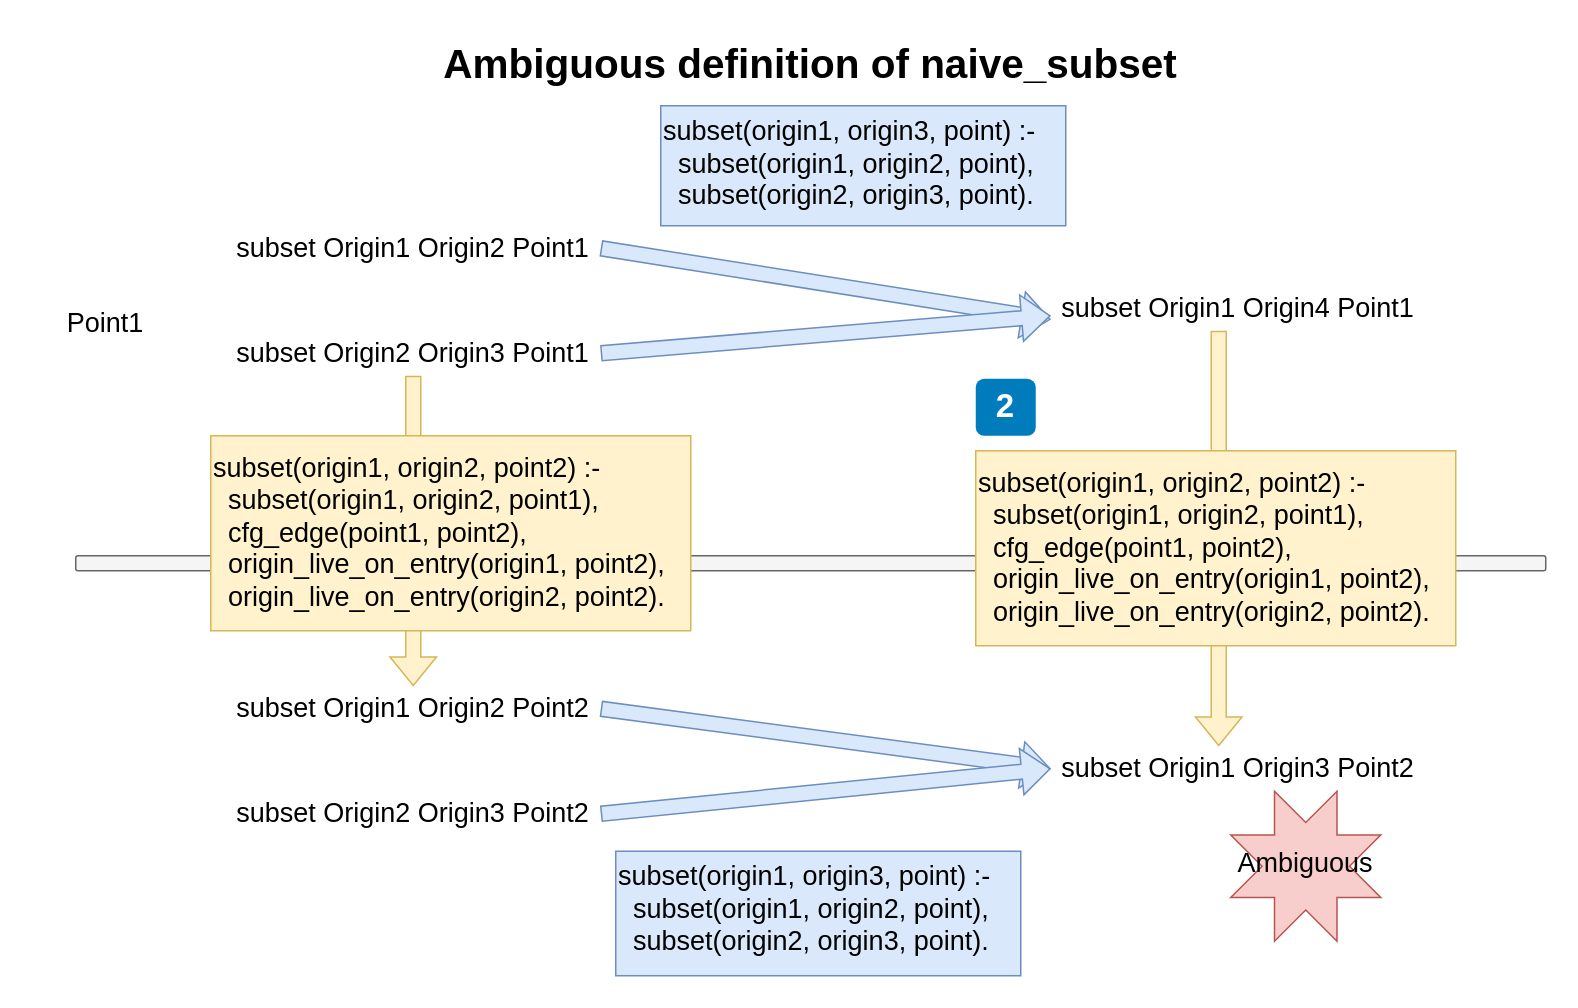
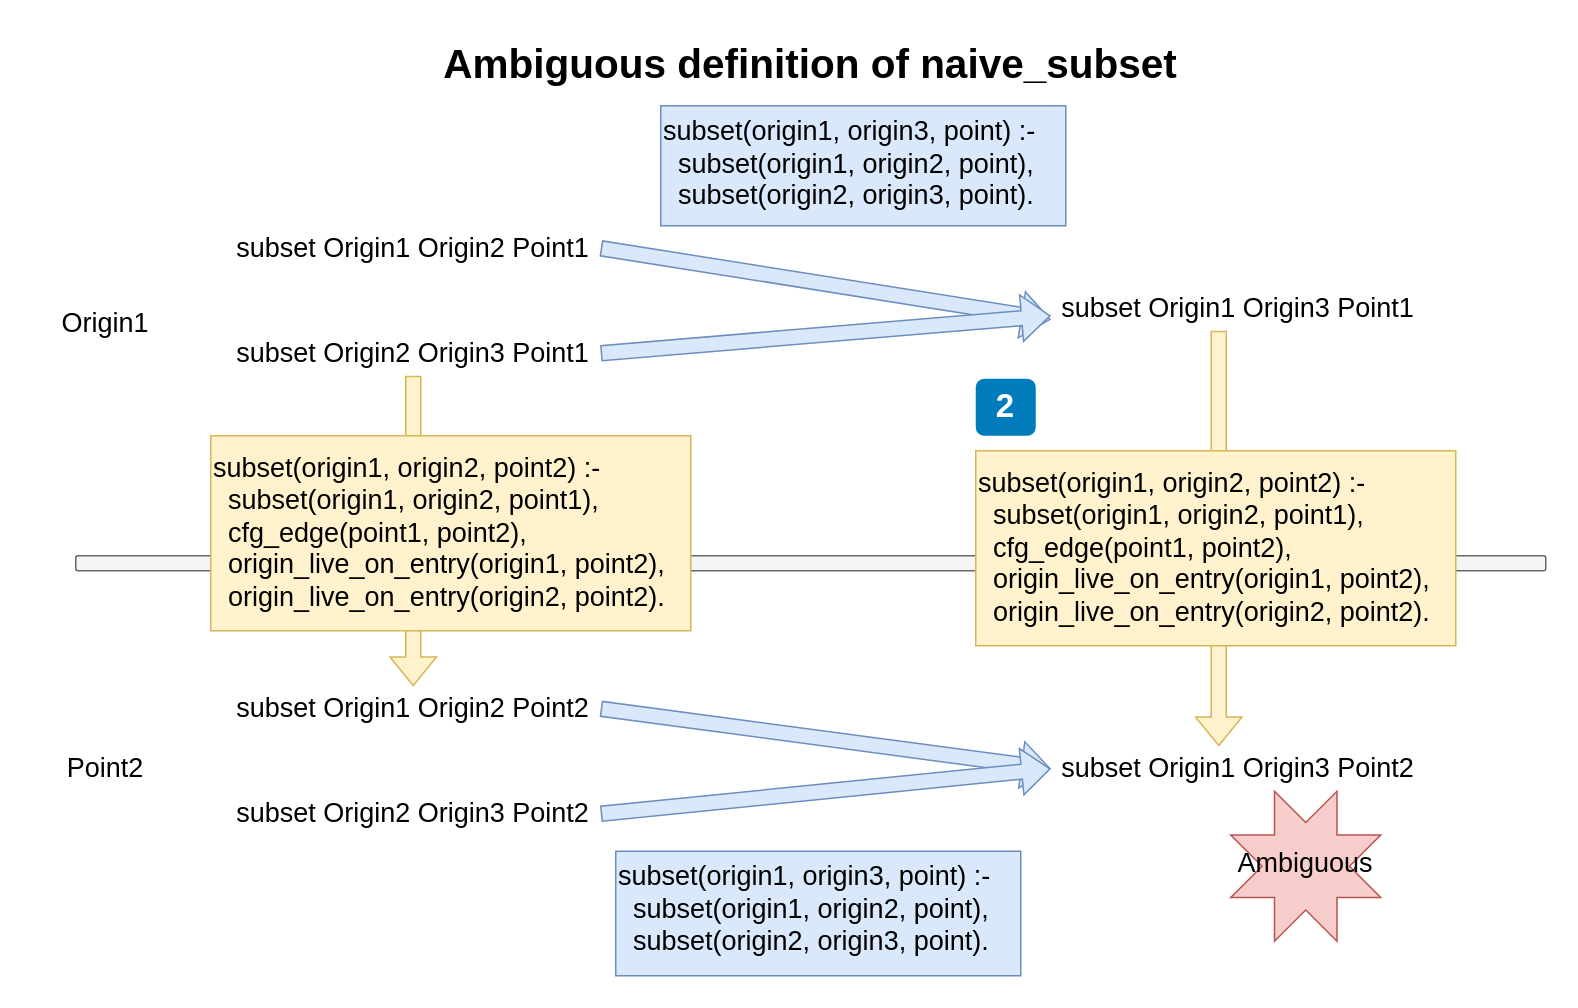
(1238, 308) -> (1238, 308)
(106, 323) -> (106, 323)
none -> (106, 769)
